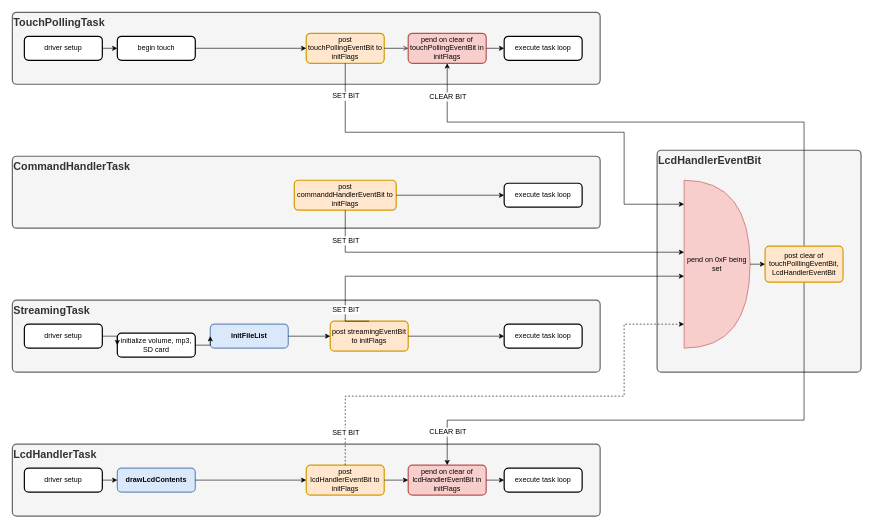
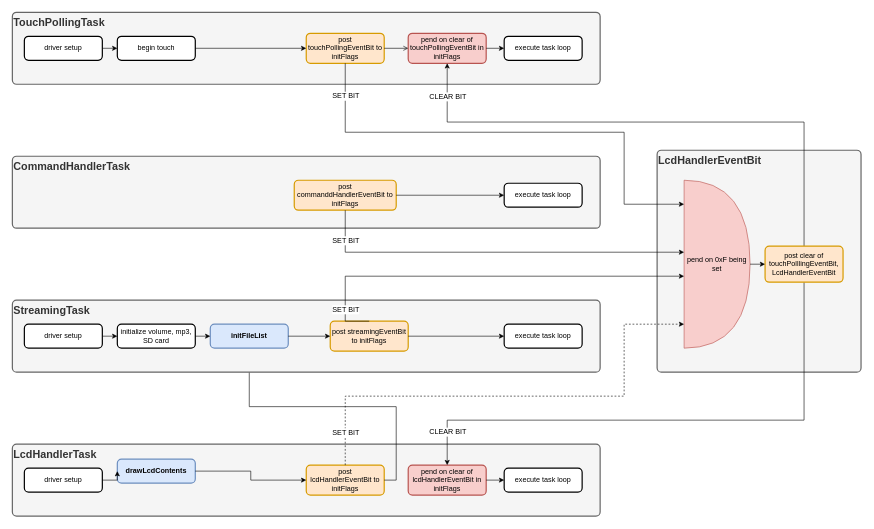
(156, 345) -> (156, 336)
(156, 480) -> (156, 471)
(402, 480) -> (343, 407)
